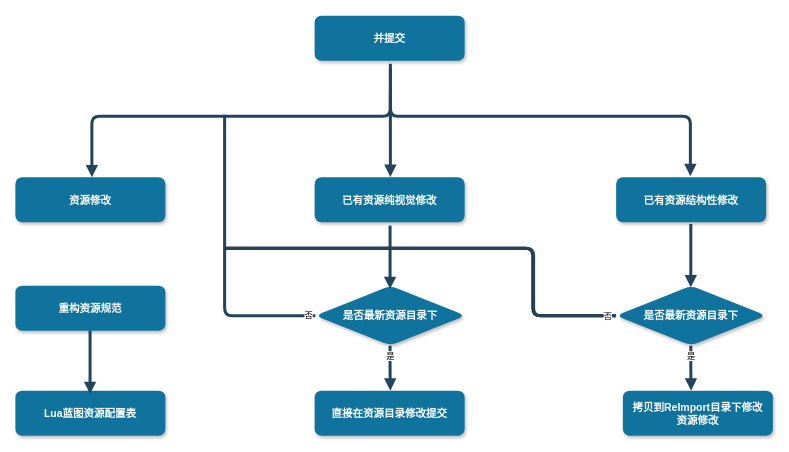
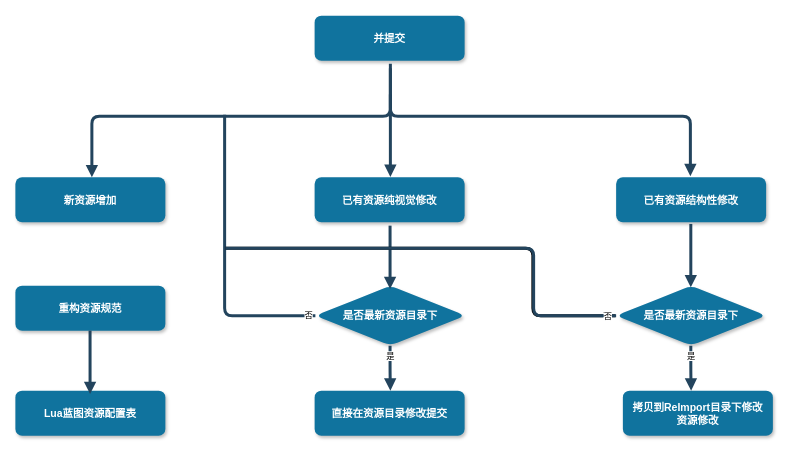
(90, 200) -> (90, 200)
